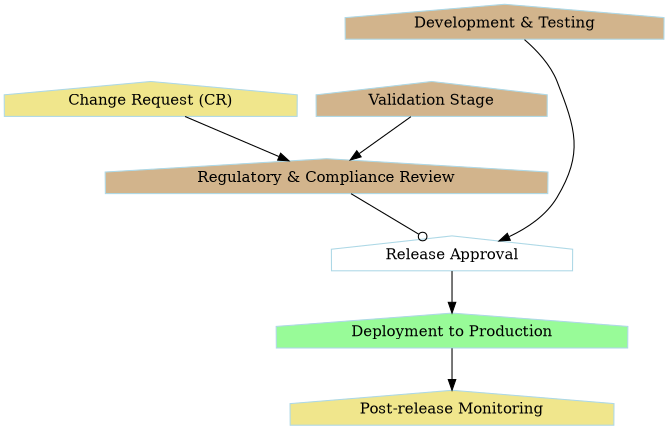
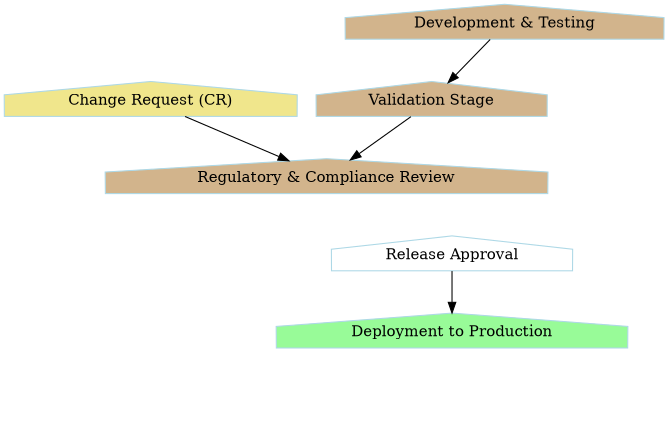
(574, 144) -> (473, 57)
(385, 214) -> none
(452, 410) -> none
